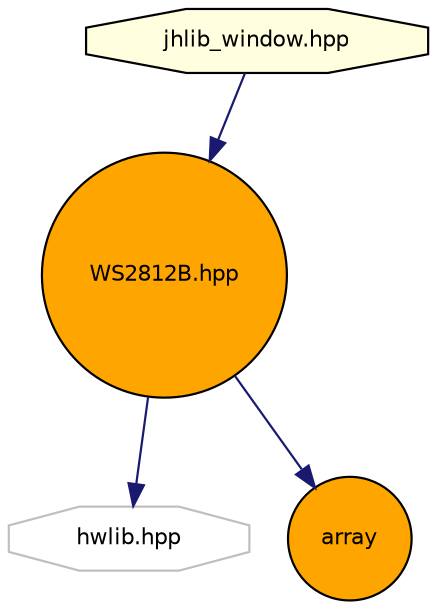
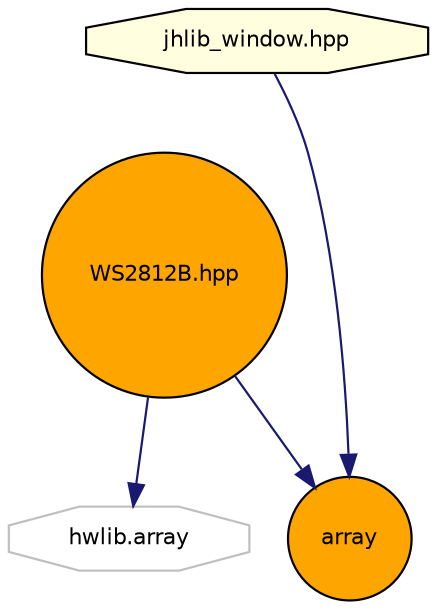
(232, 106) -> (330, 260)
(129, 539) -> (129, 539)
